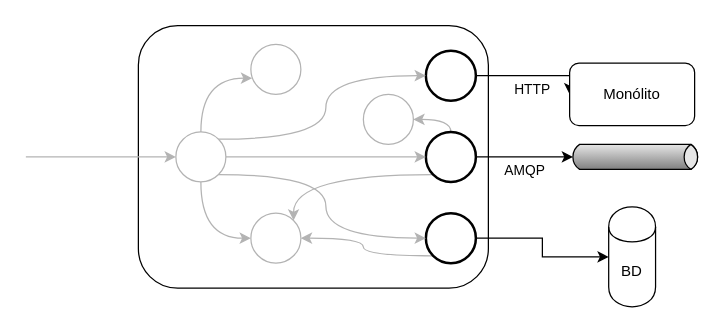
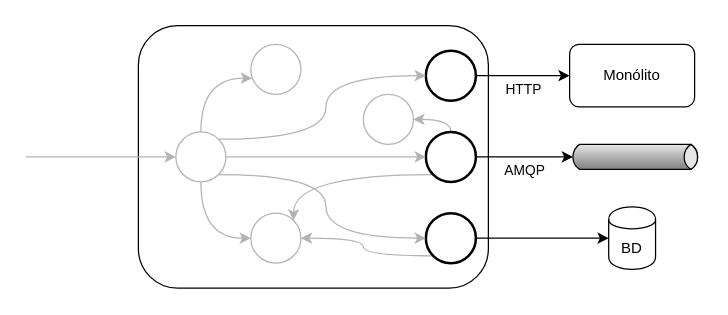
(632, 94) -> (632, 76)
(632, 257) -> (632, 238)
